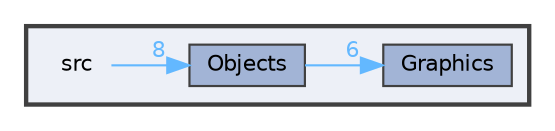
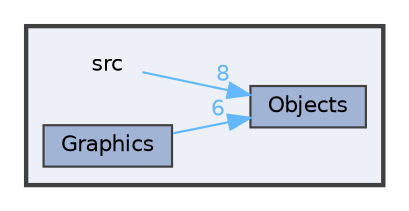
(333, 65) -> (201, 128)
